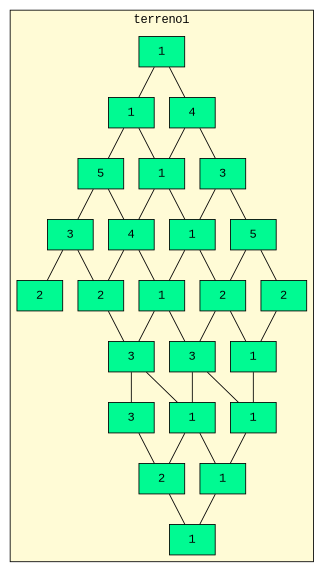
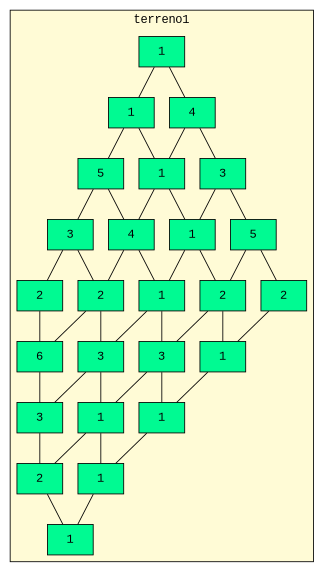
none -> (40, 357)
